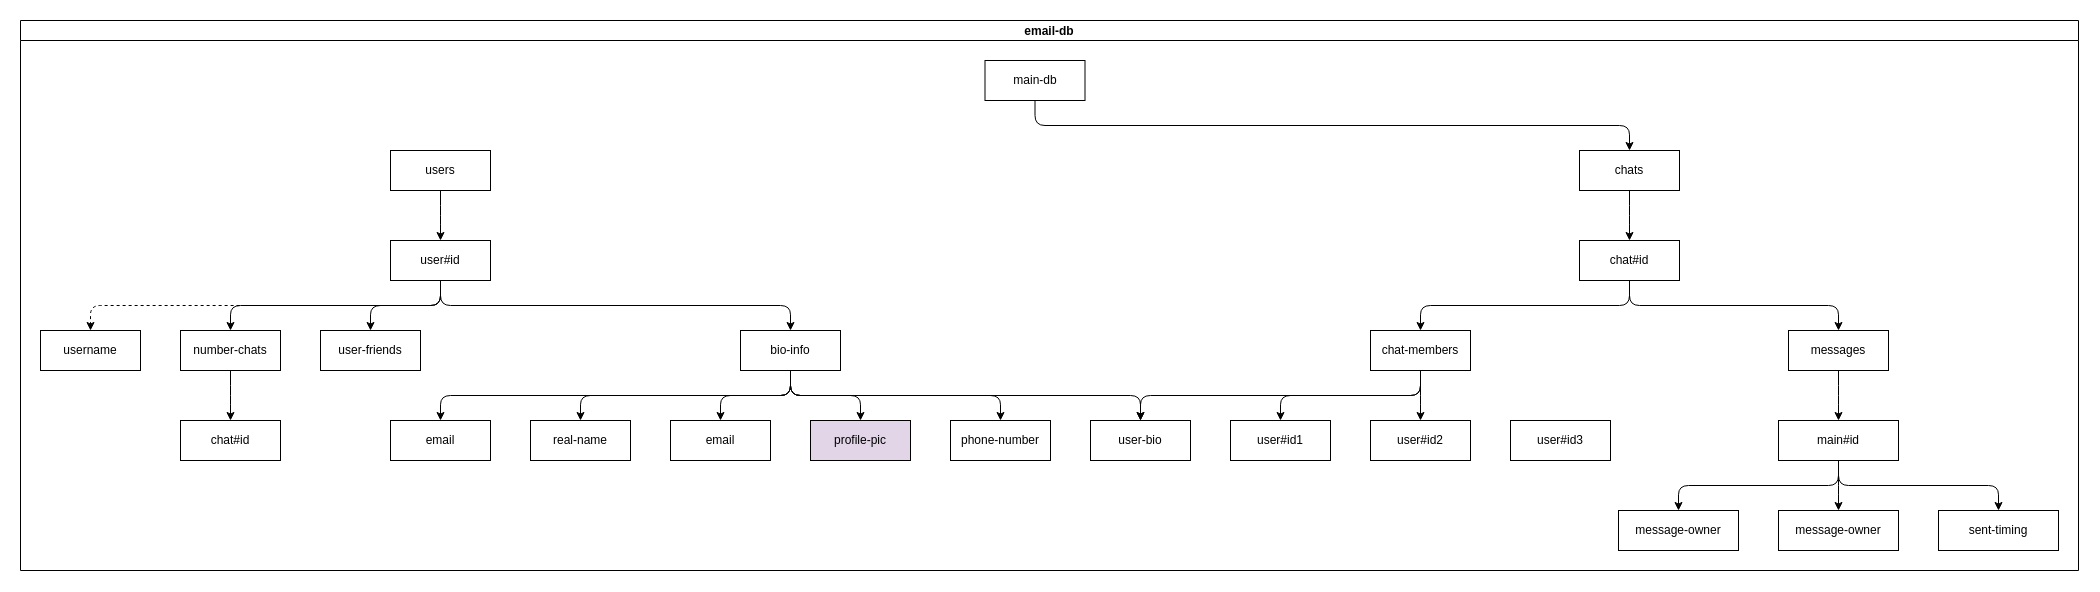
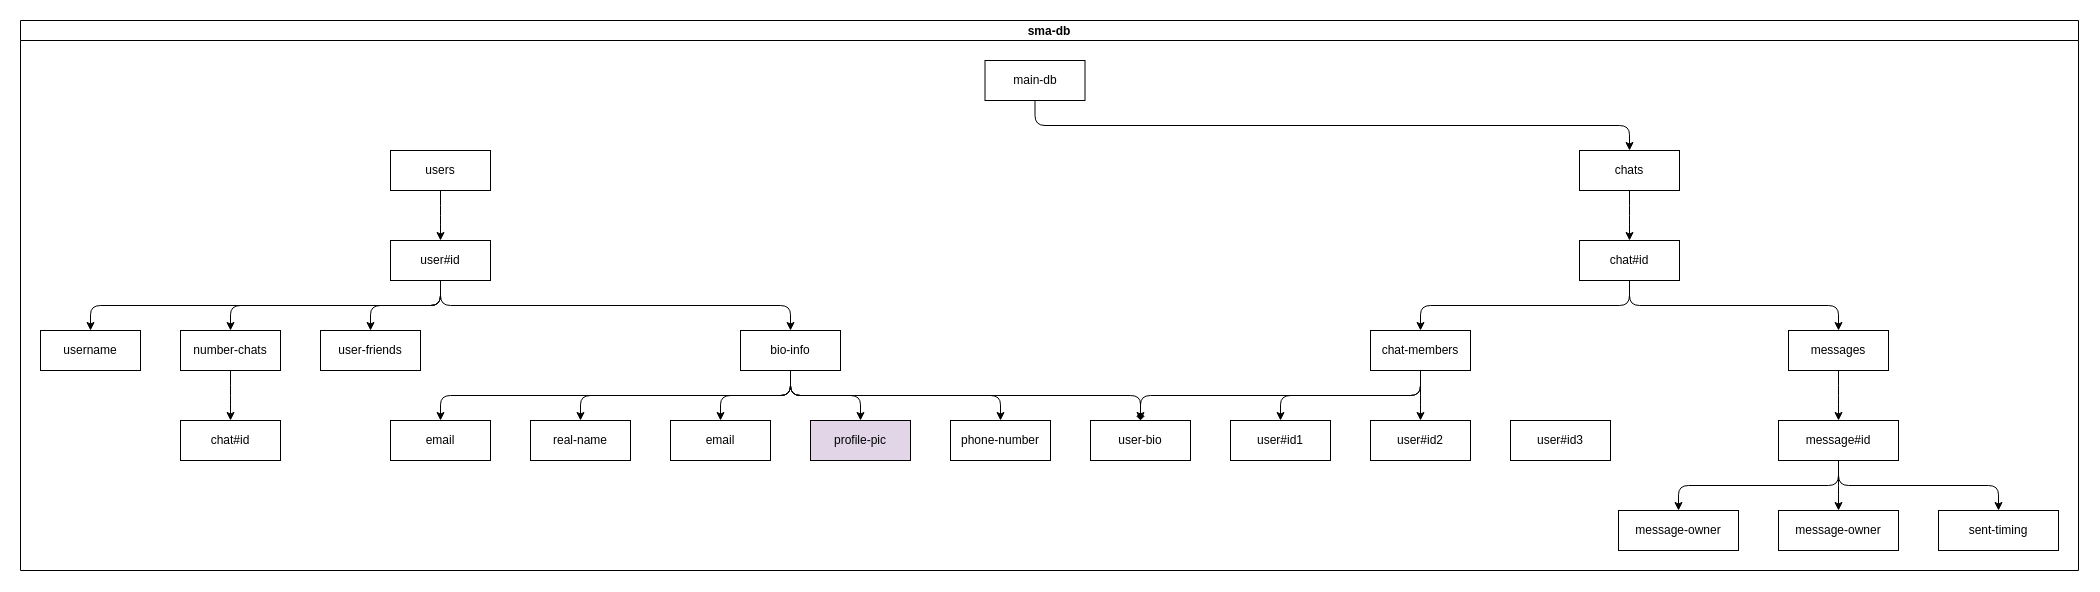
(1049, 31) -> (1049, 31)
(157, 306) -> (157, 306)
(1137, 397) -> (1137, 397)
(1839, 441) -> (1839, 441)
